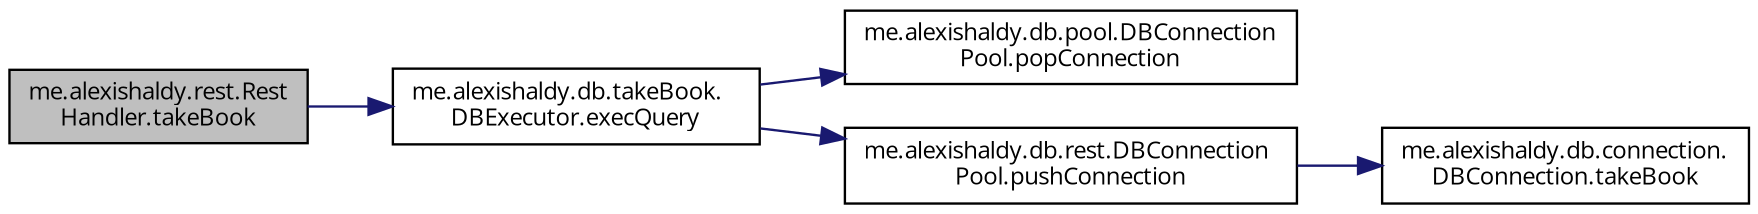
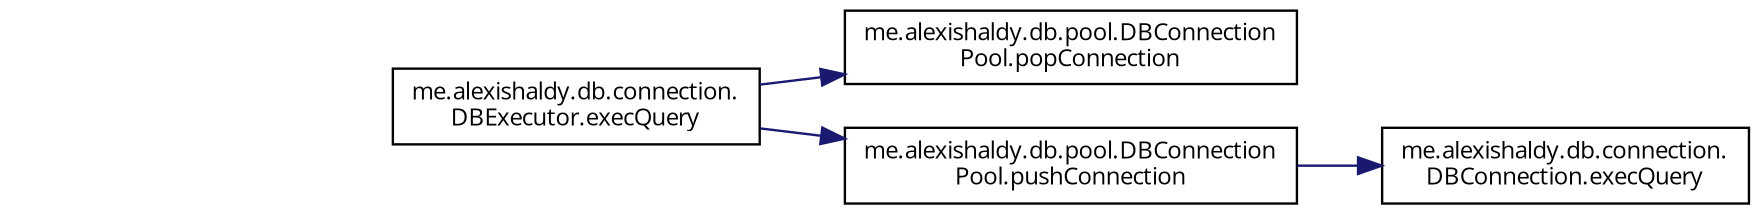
(159, 106) -> none
(576, 106) -> (576, 106)
(1071, 166) -> (1071, 166)
(1566, 166) -> (1566, 166)
